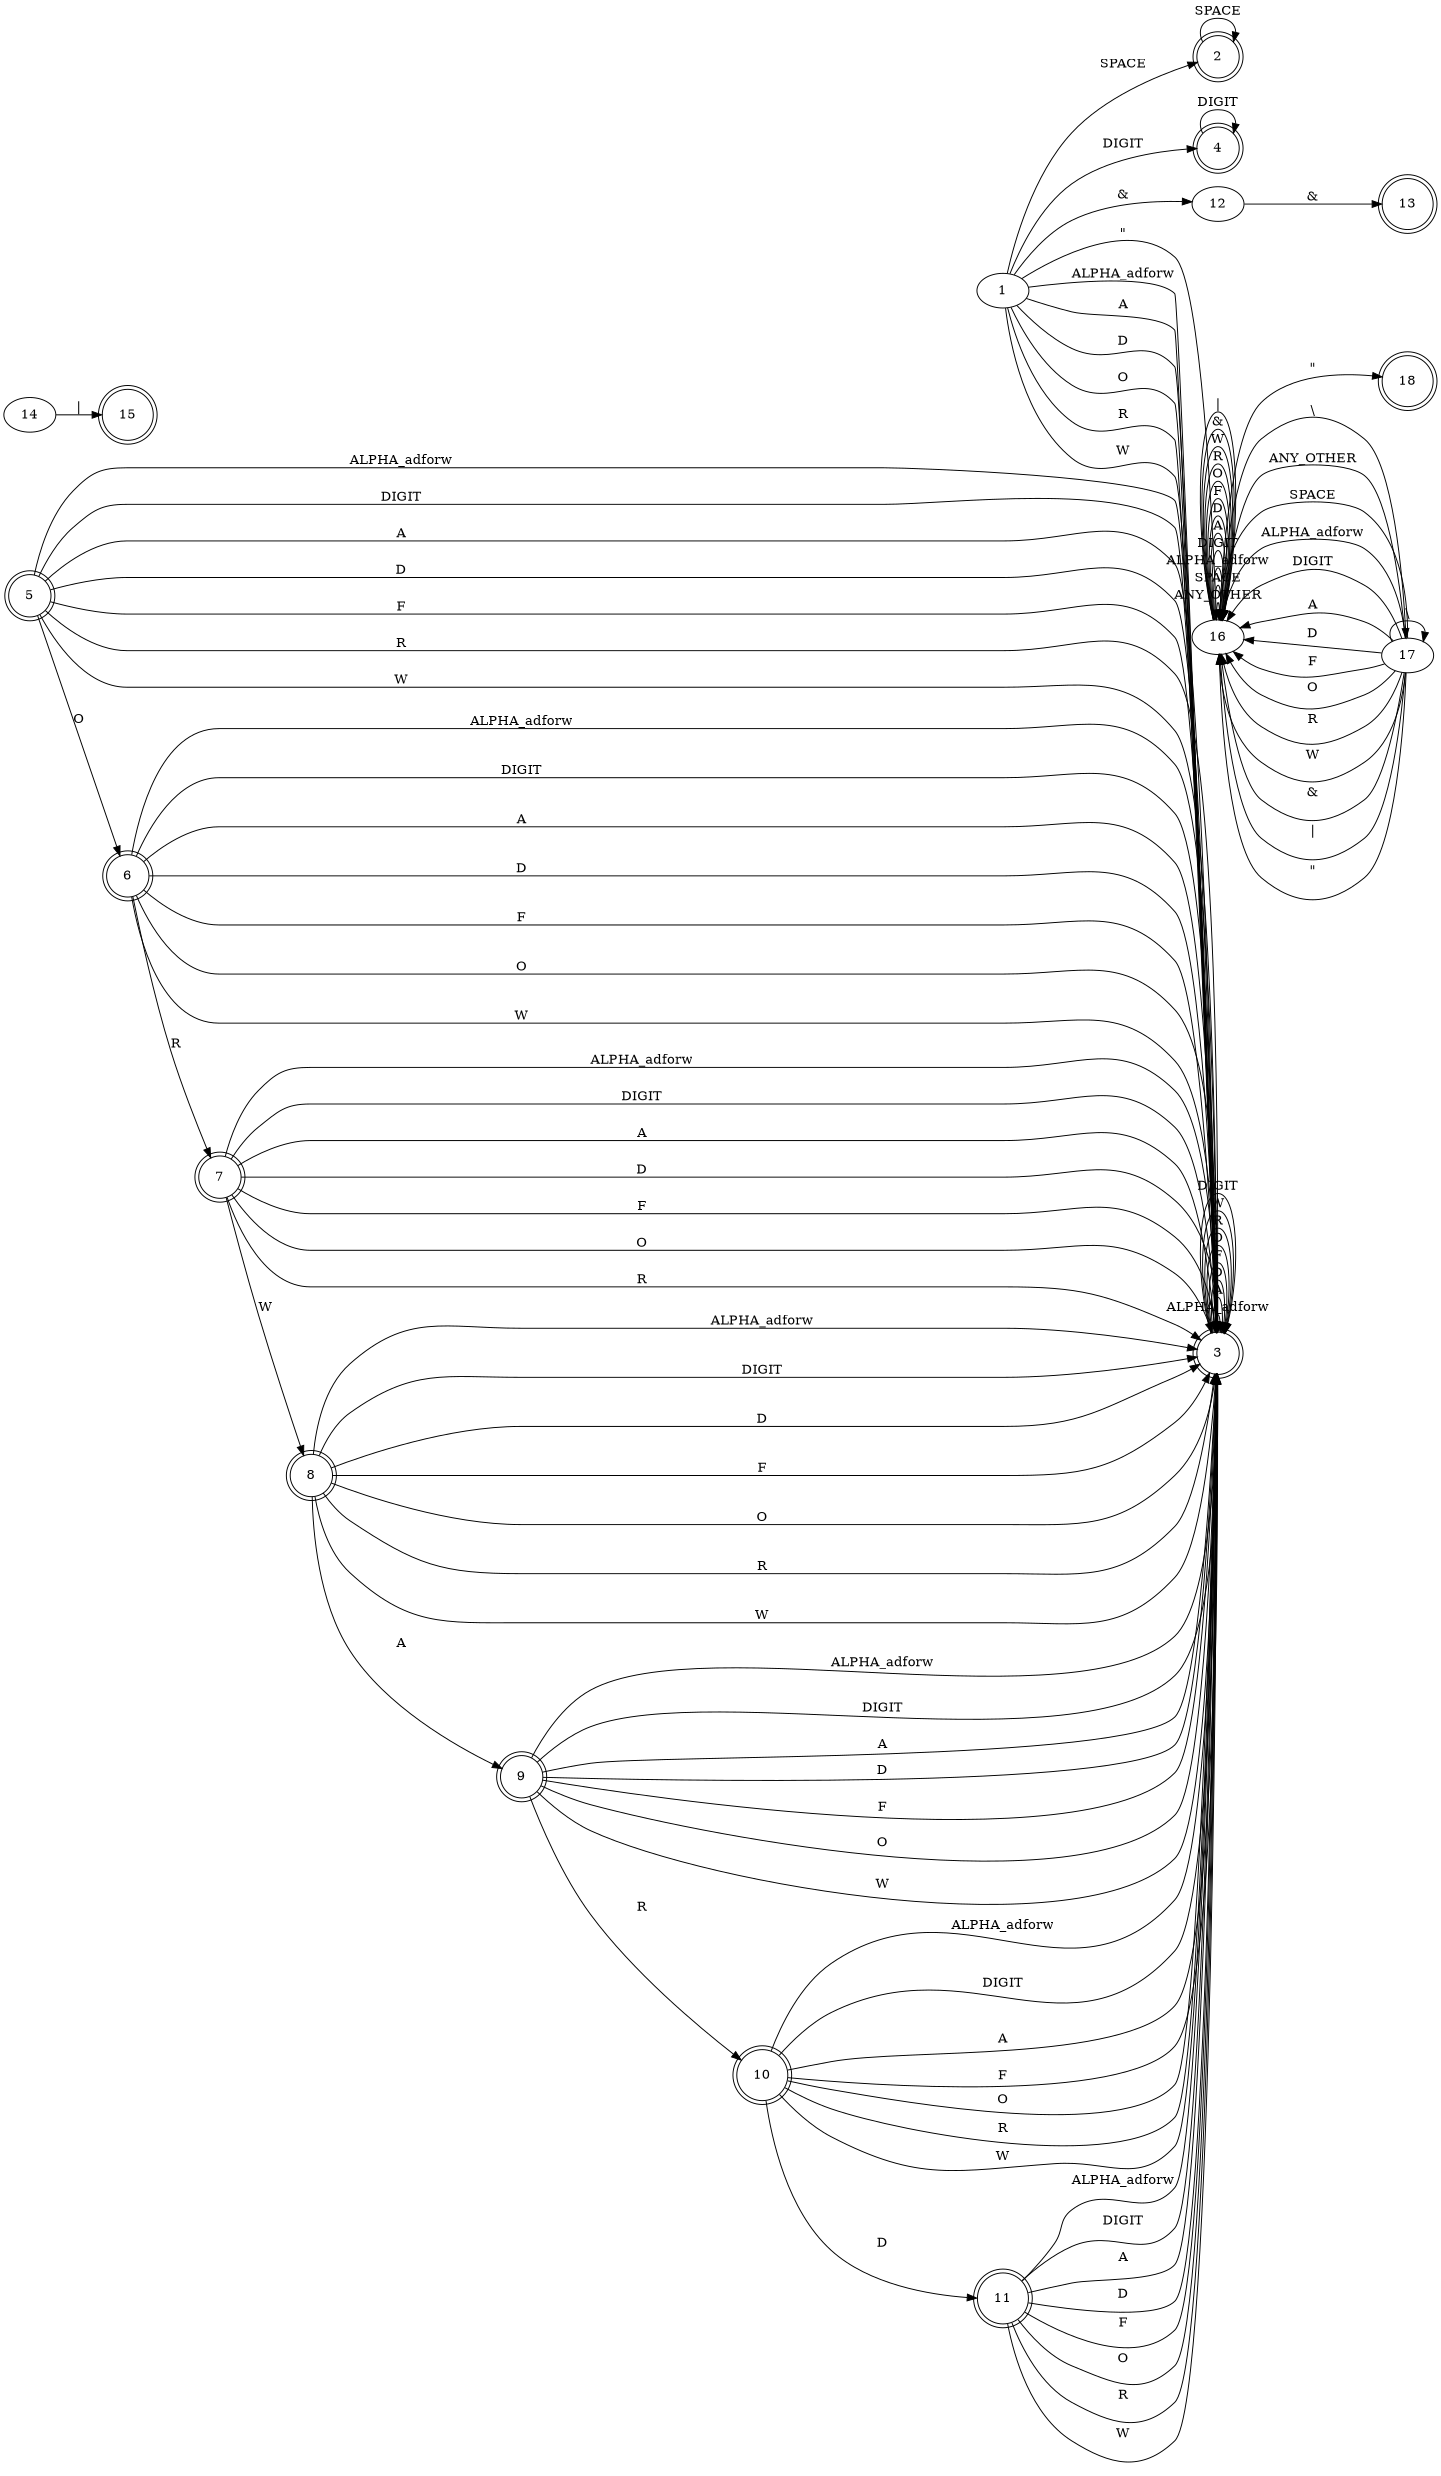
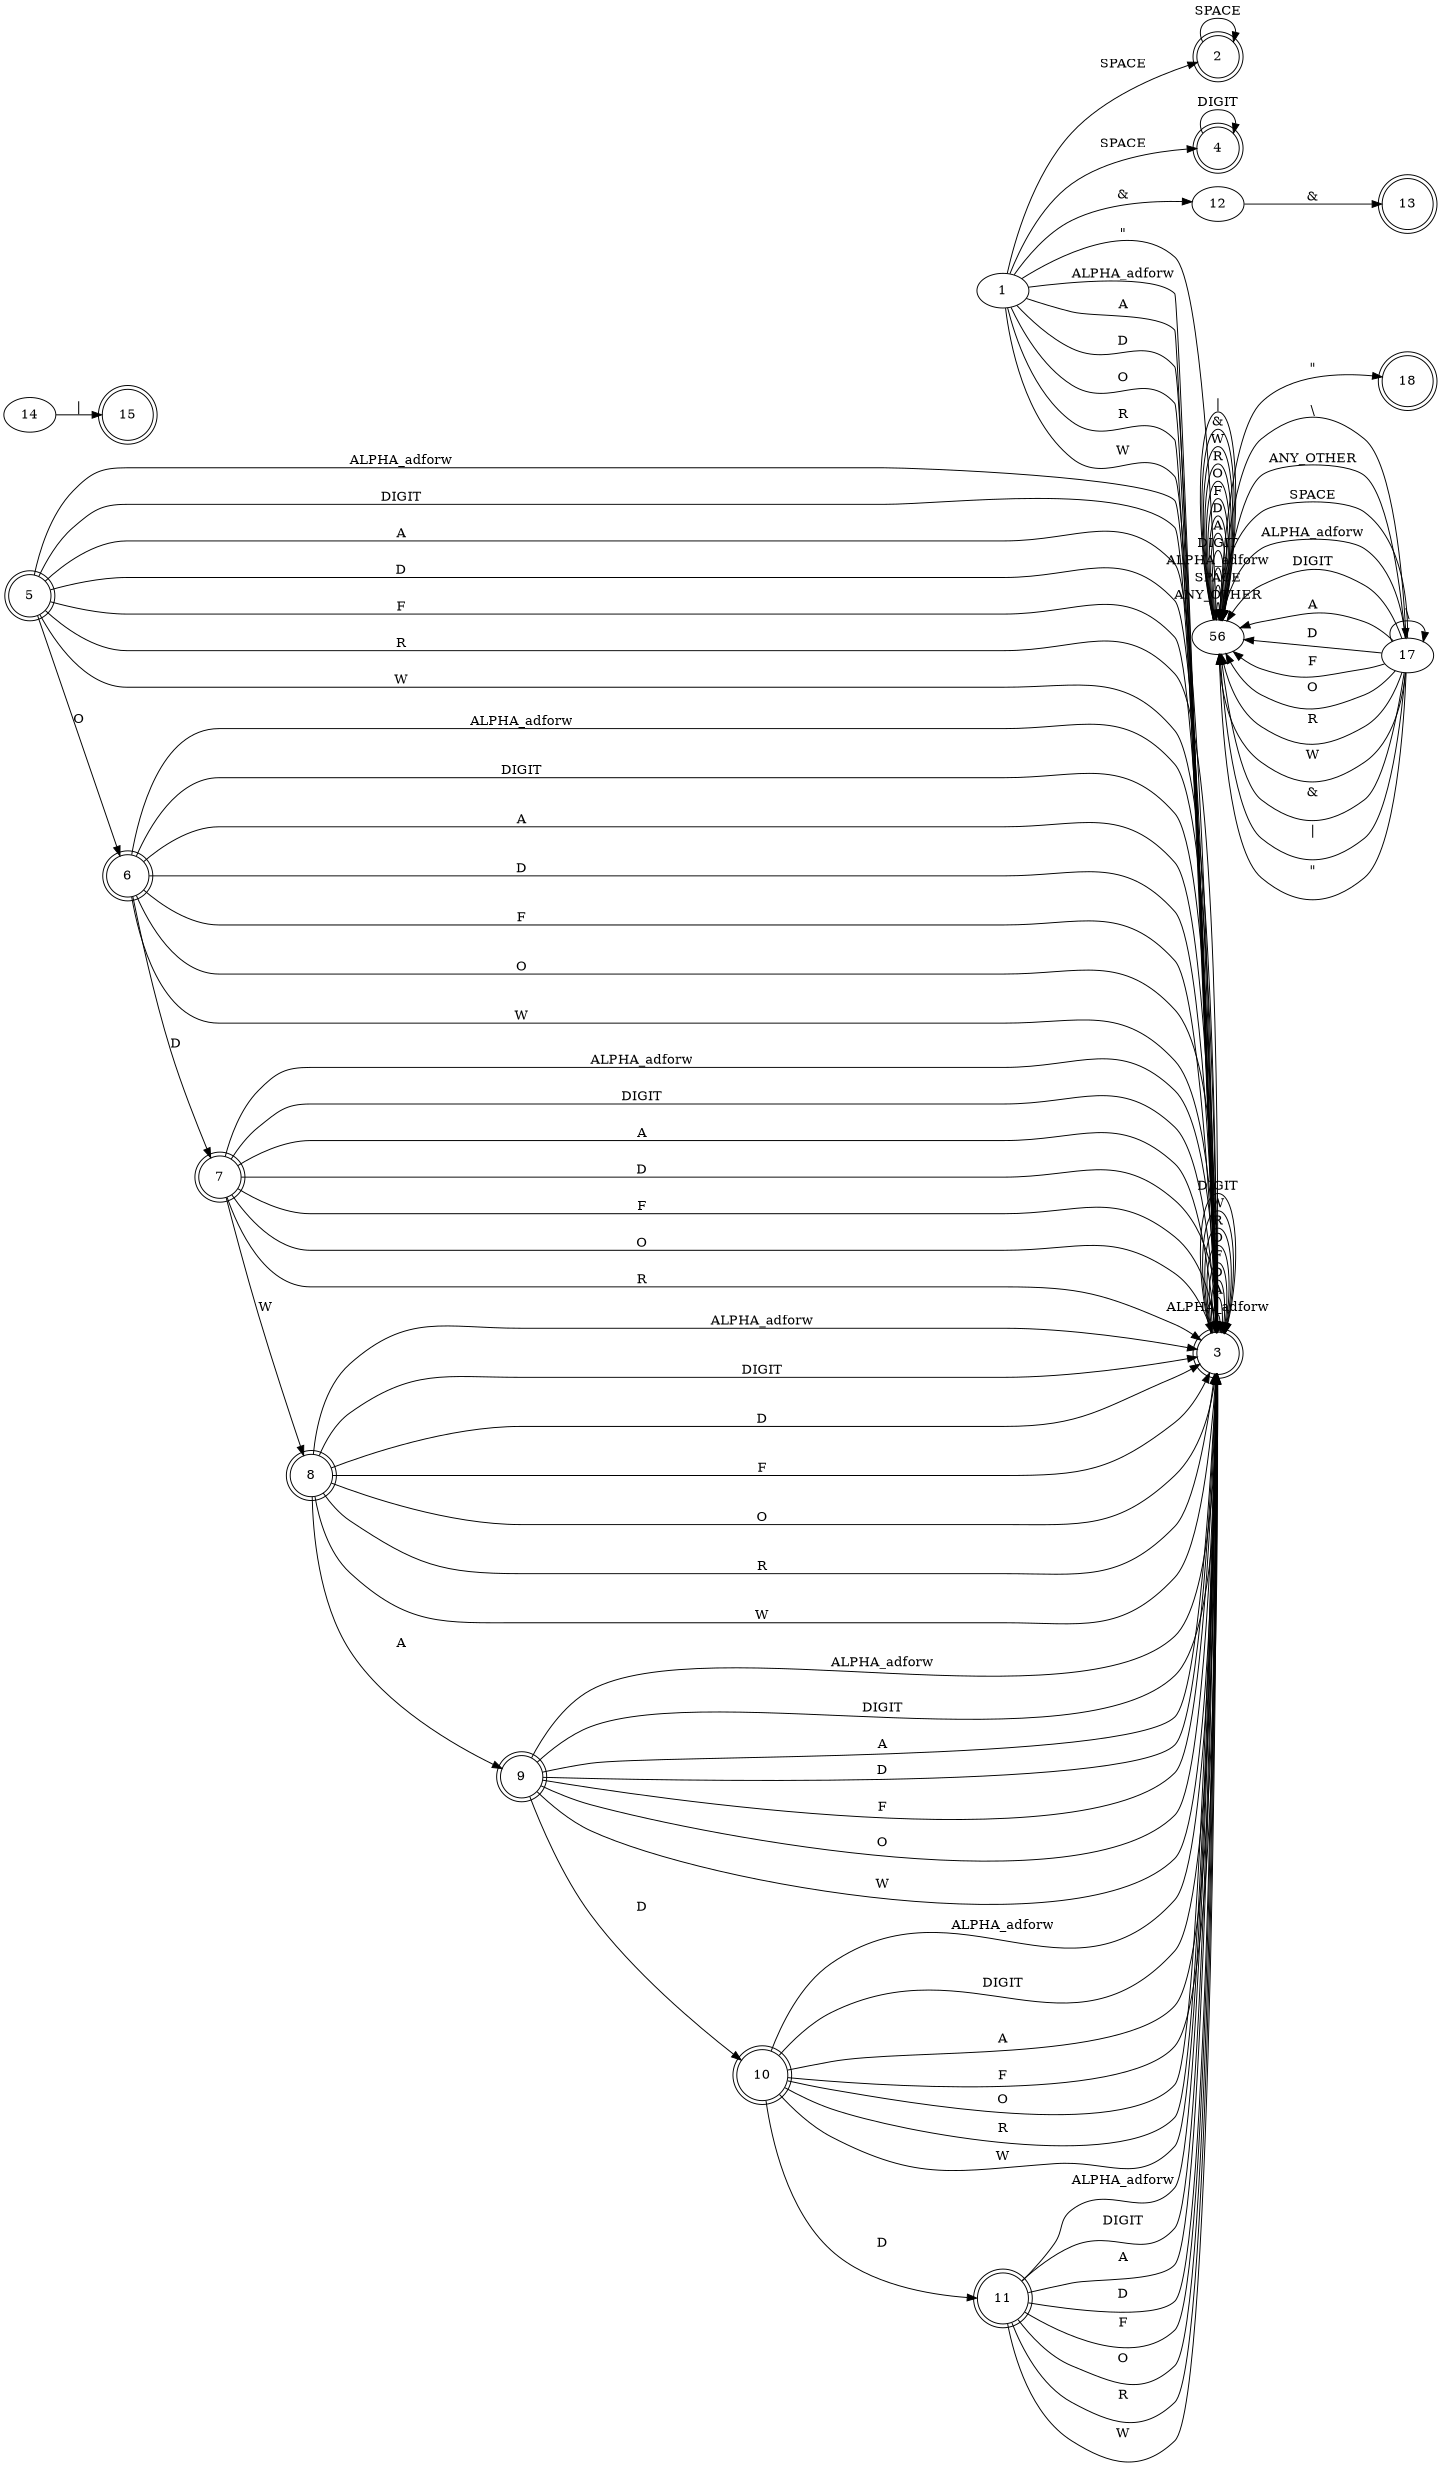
(1123, 144) -> (1123, 144)
(1218, 637) -> (1218, 637)
(176, 1044) -> (176, 1044)
(642, 1907) -> (642, 1907)
